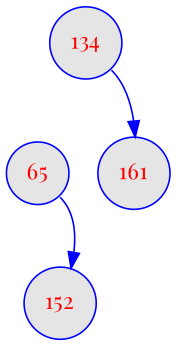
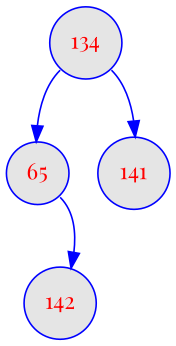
none -> (44, 96)
(134, 173) -> (134, 173)
(60, 303) -> (60, 303)
